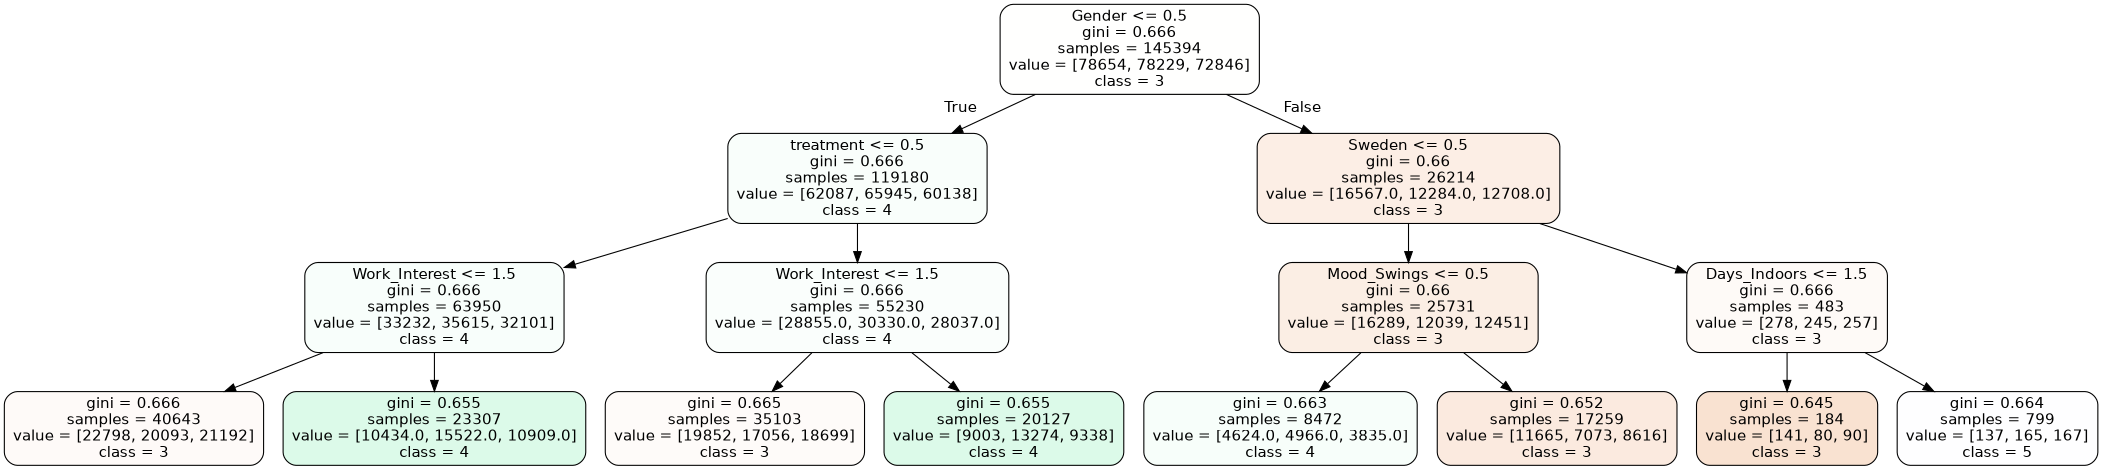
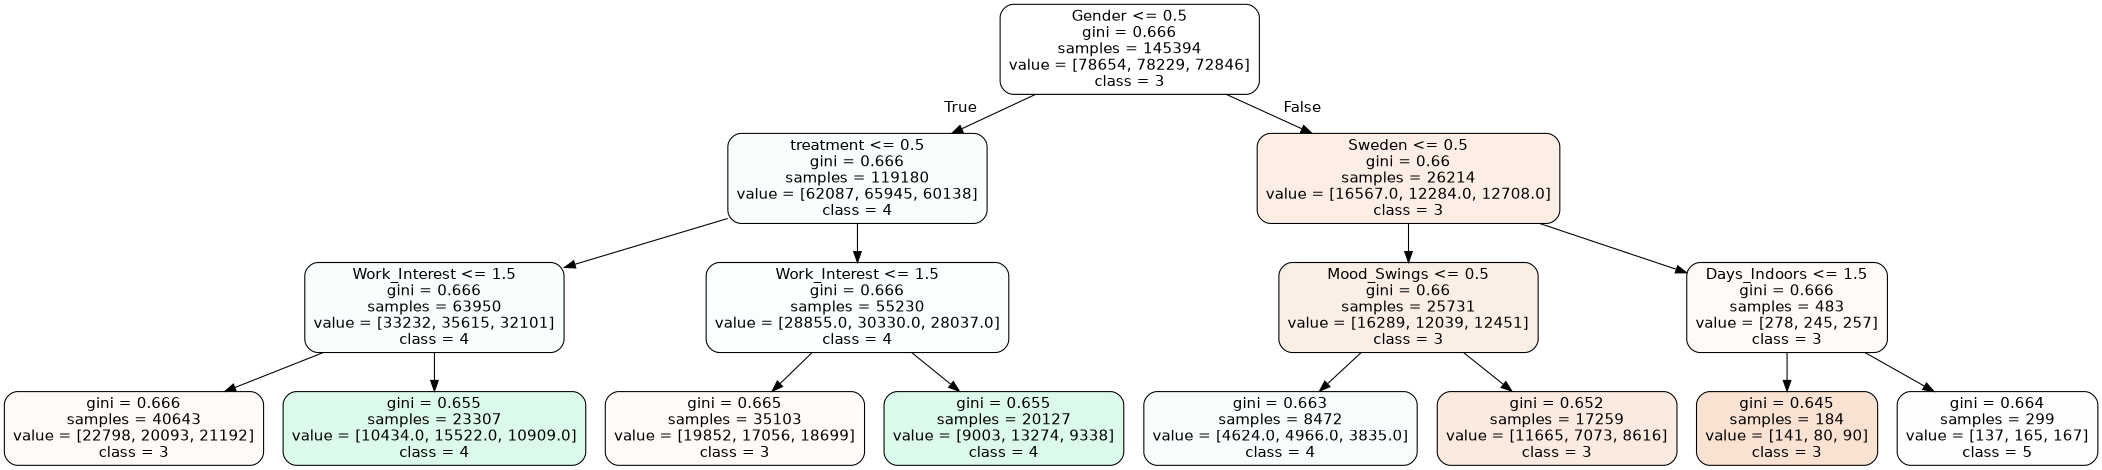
(1998, 428) -> (1998, 428)
